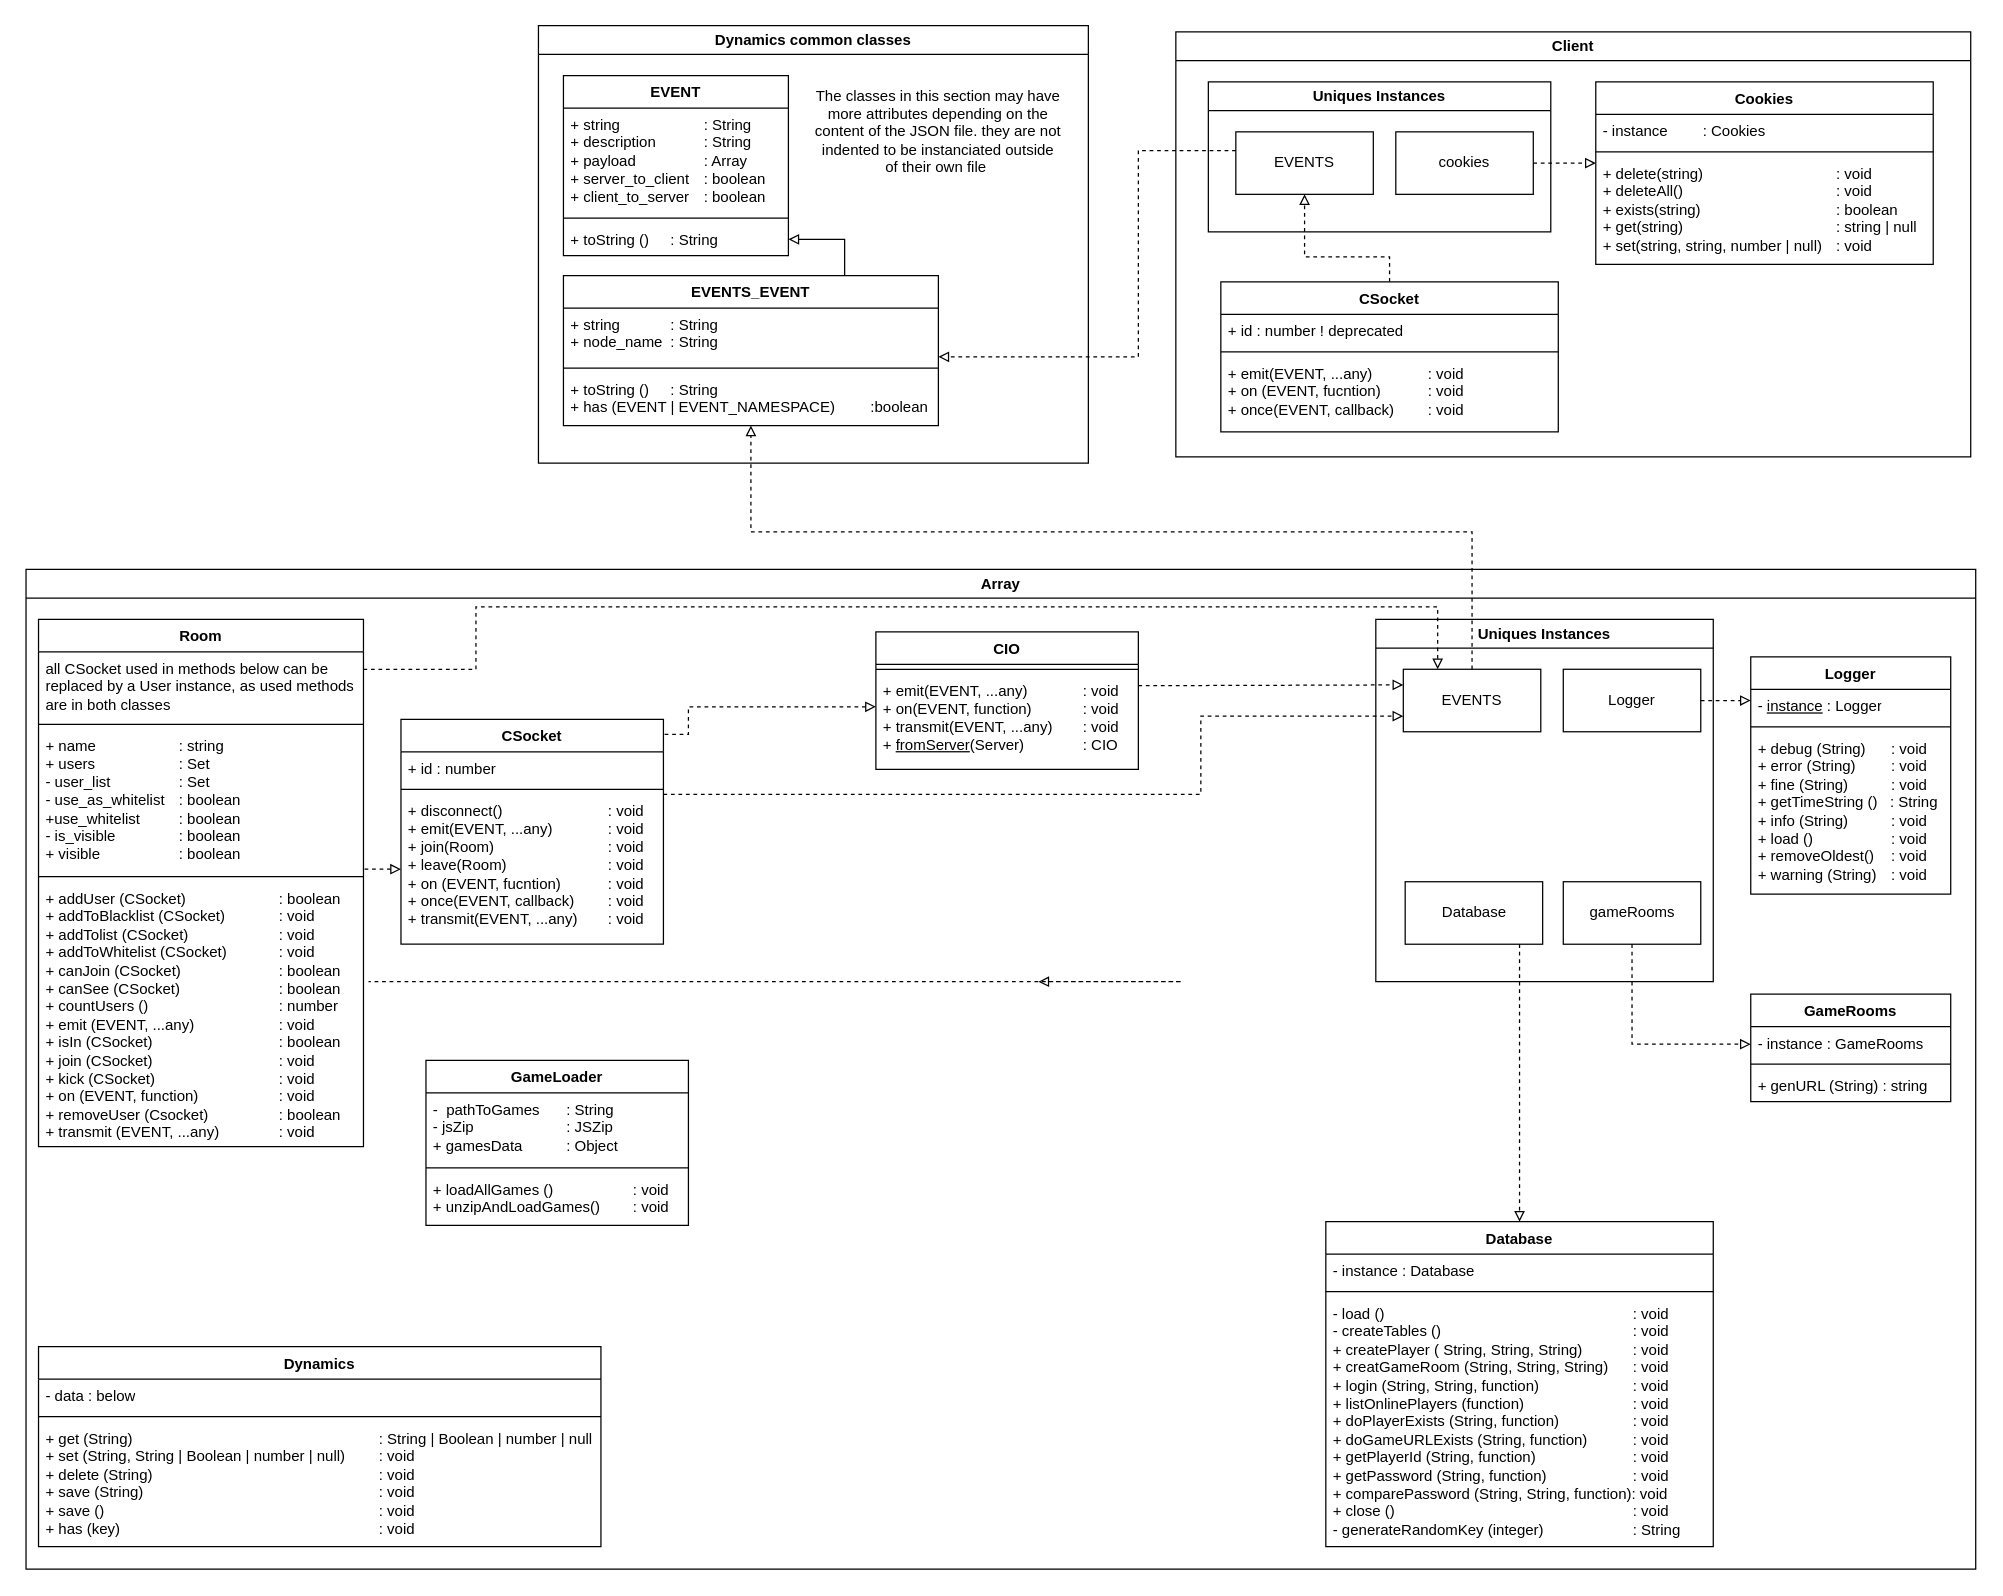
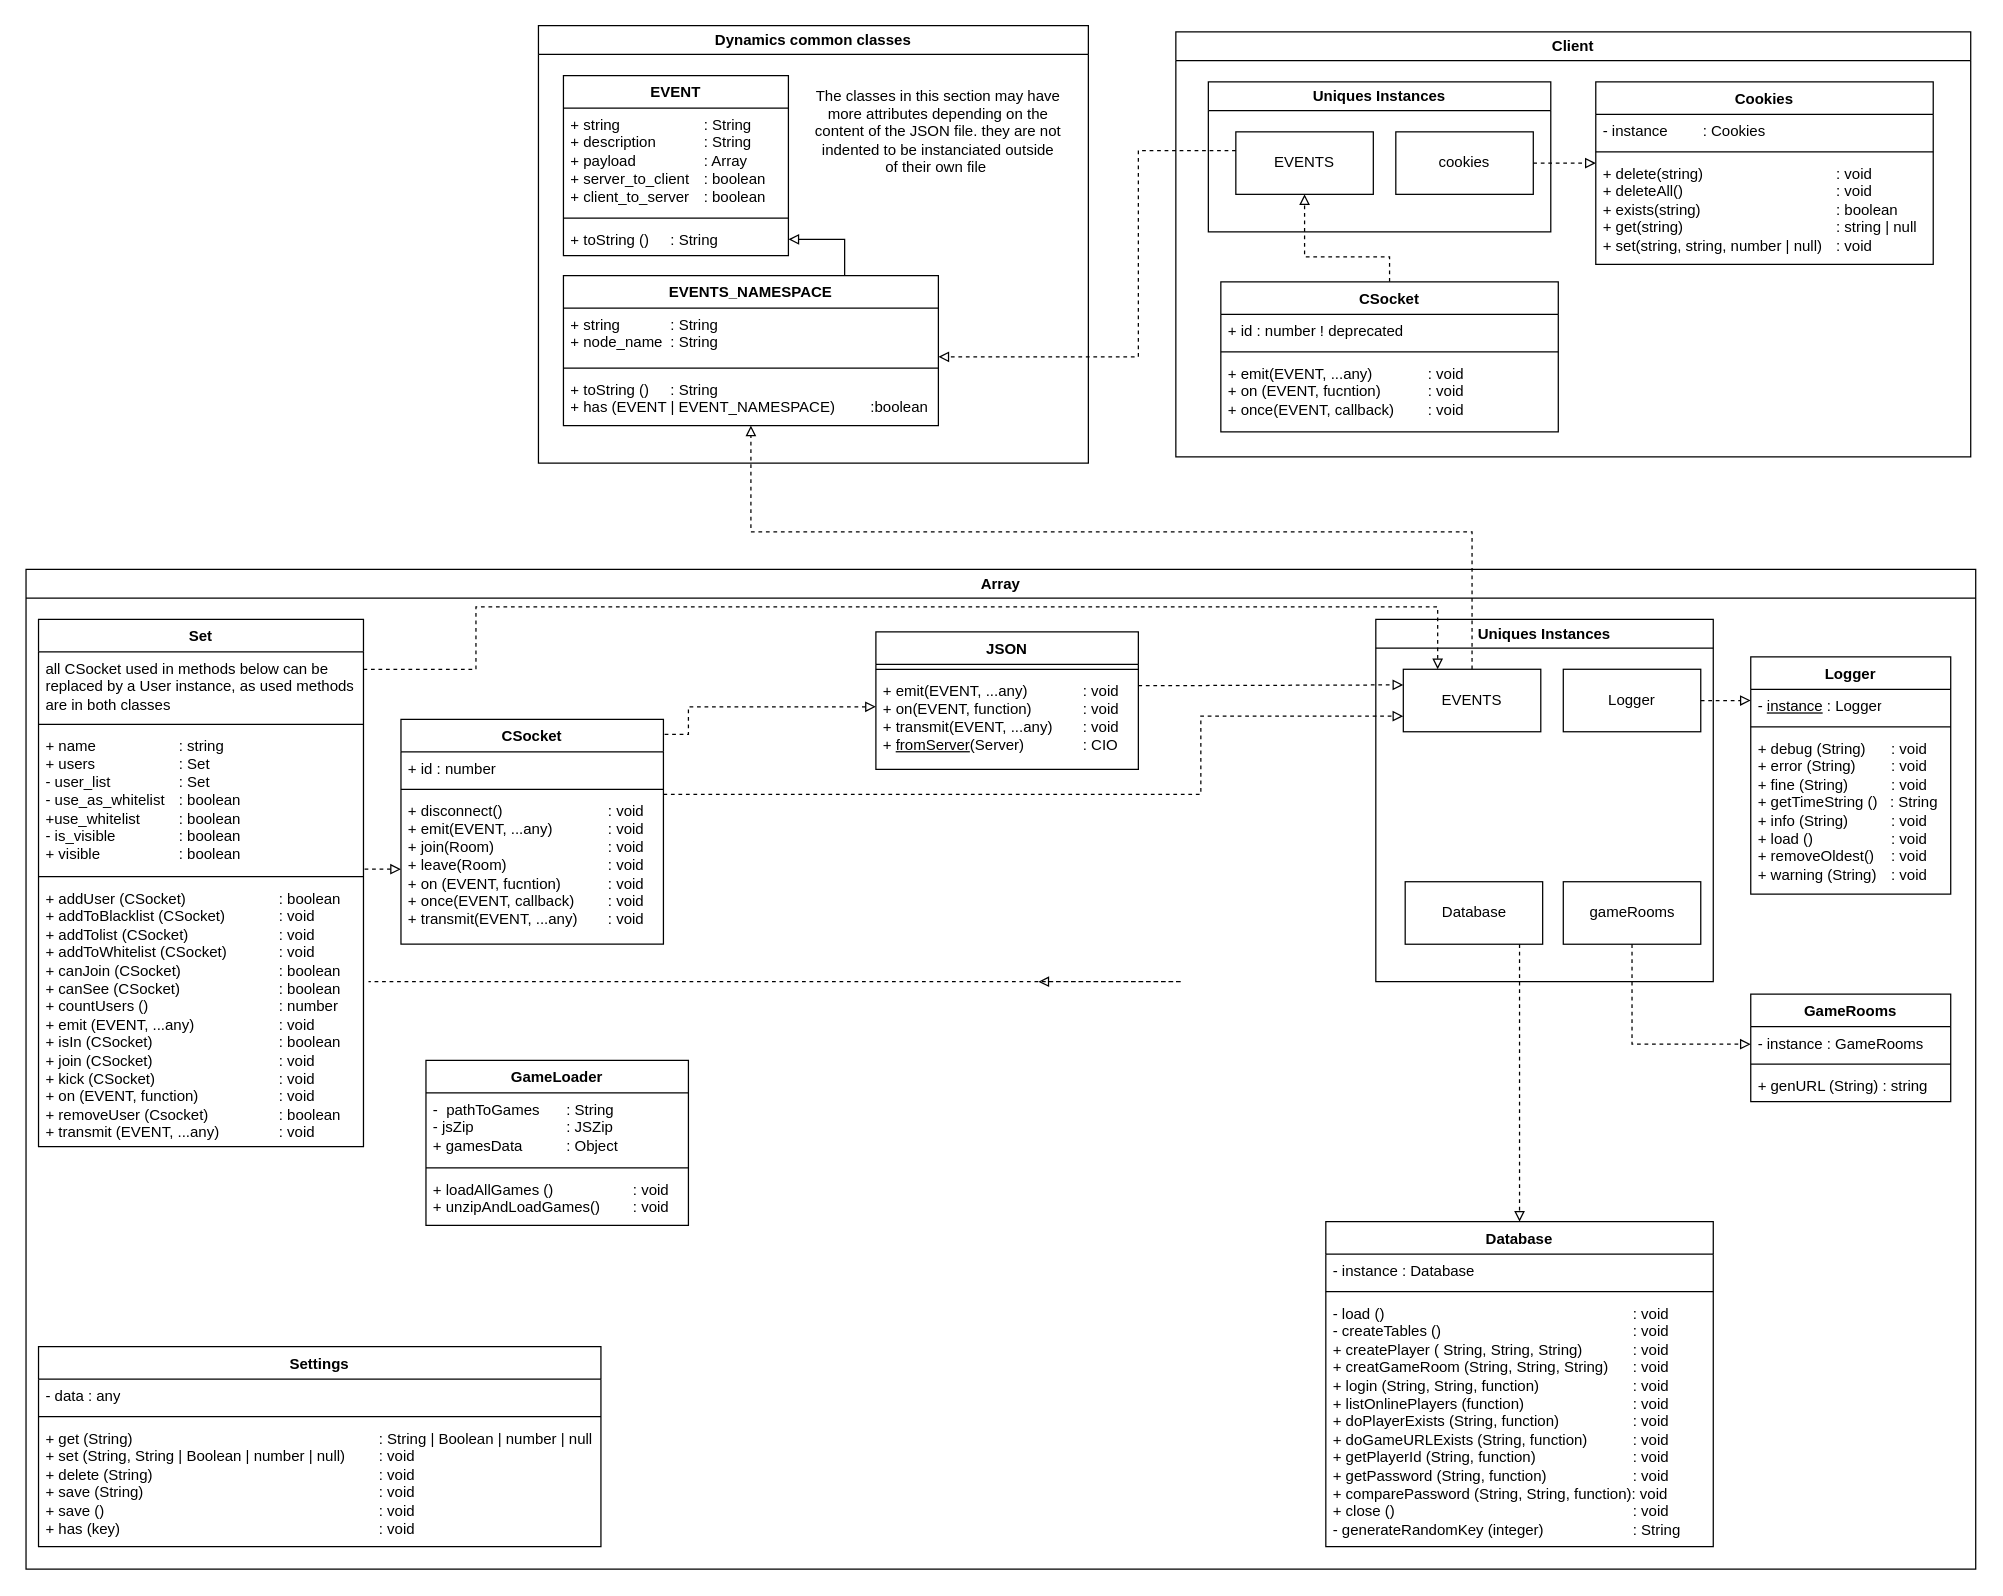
(751, 293) -> (751, 293)
(201, 637) -> (201, 637)
(1007, 650) -> (1007, 650)
(319, 1365) -> (319, 1365)
(95, 1397) -> (88, 1397)
